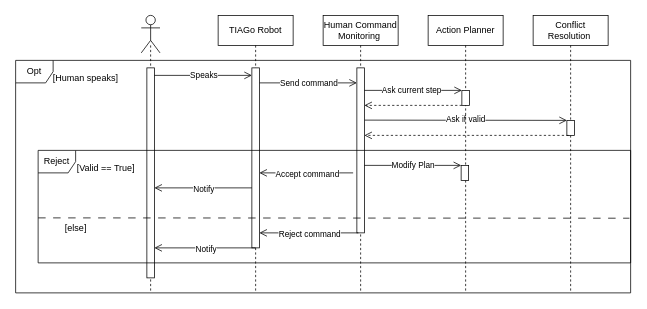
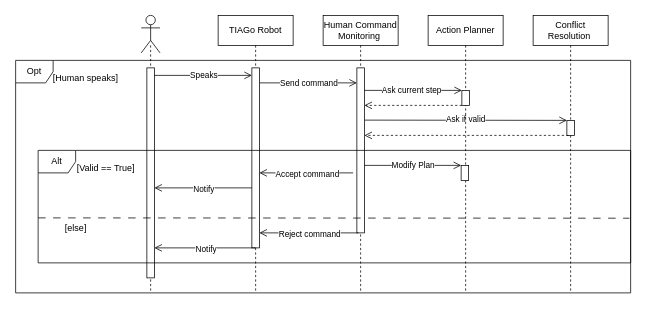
(57, 162) -> (57, 162)
